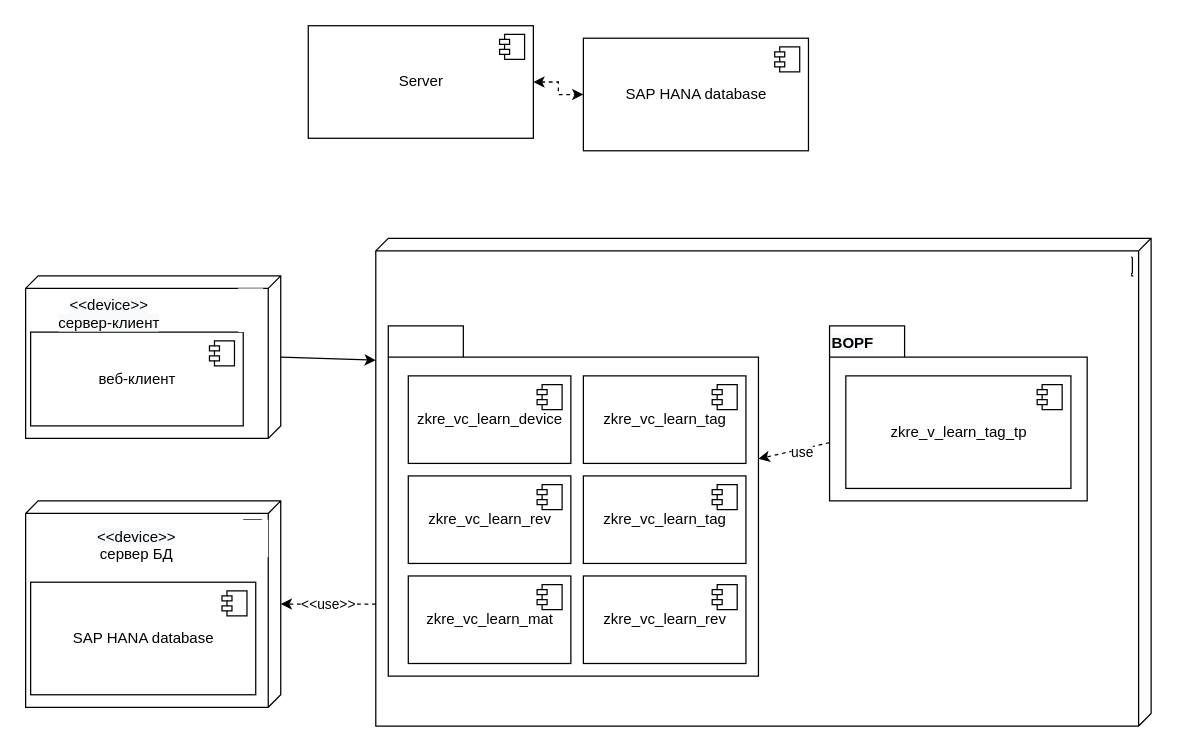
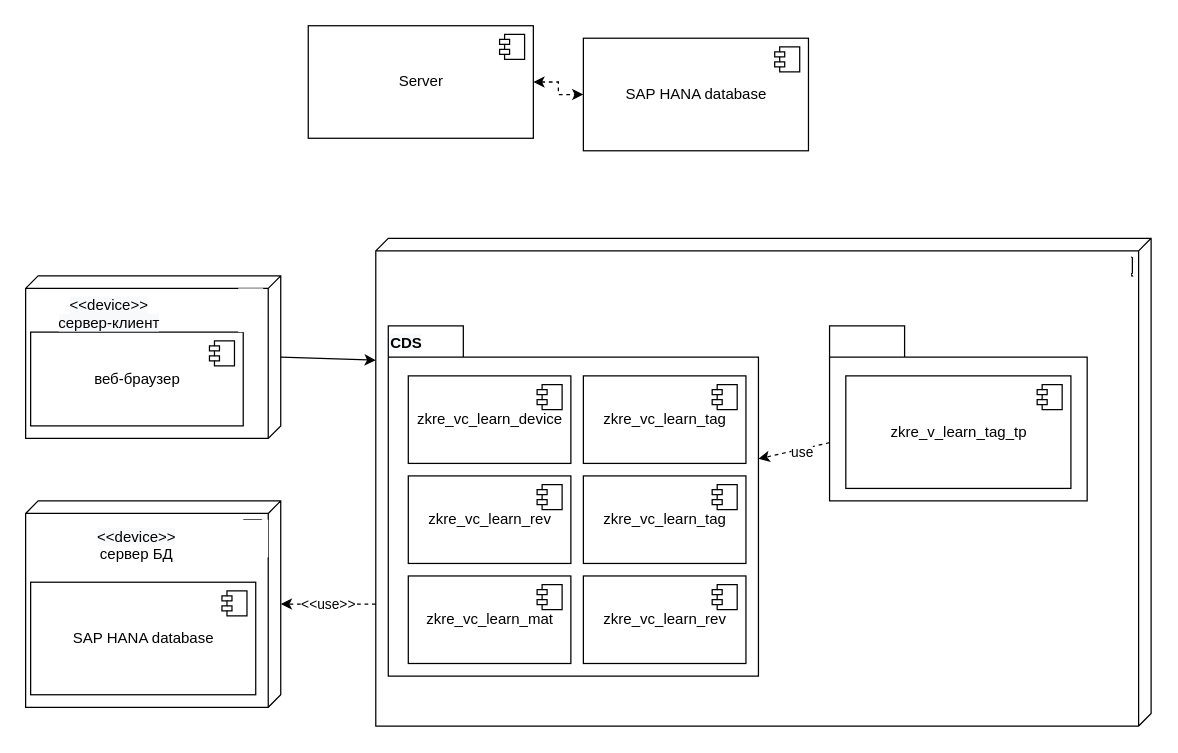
none -> (419, 344)
(860, 344) -> none
(138, 379) -> (138, 379)
